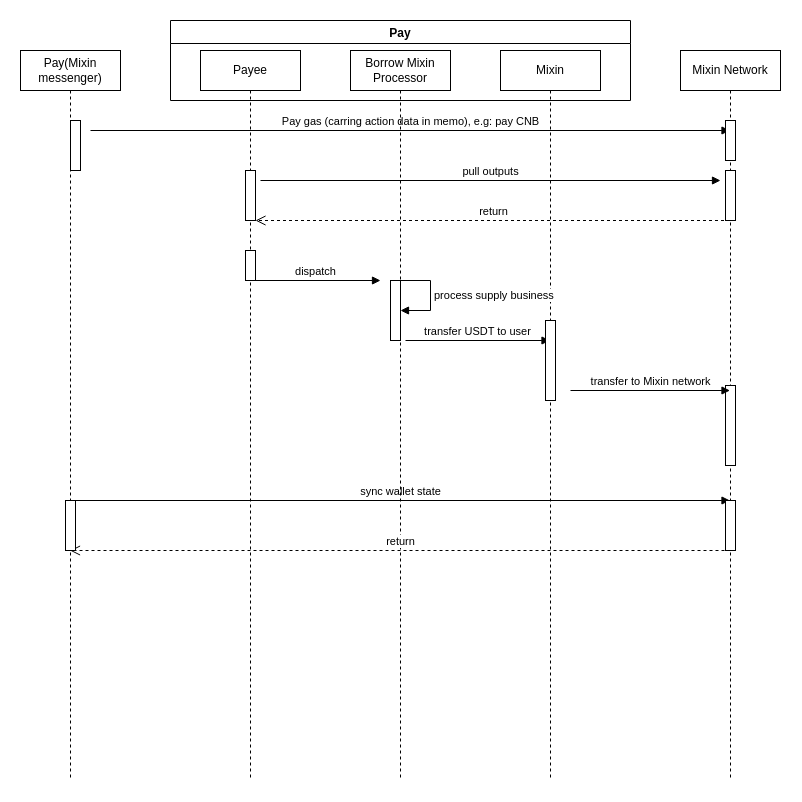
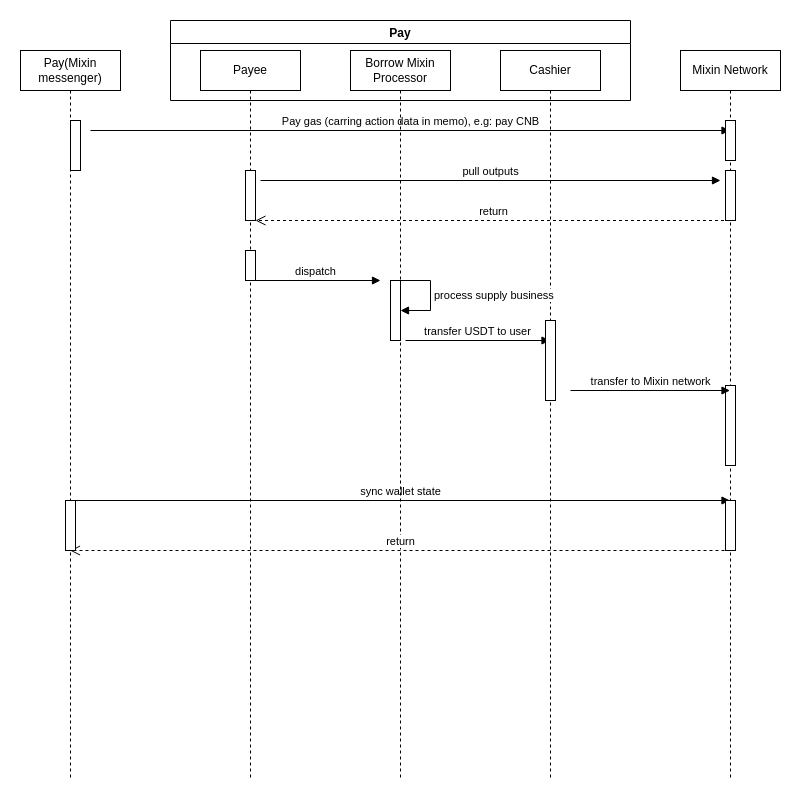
(551, 71) -> (551, 71)
